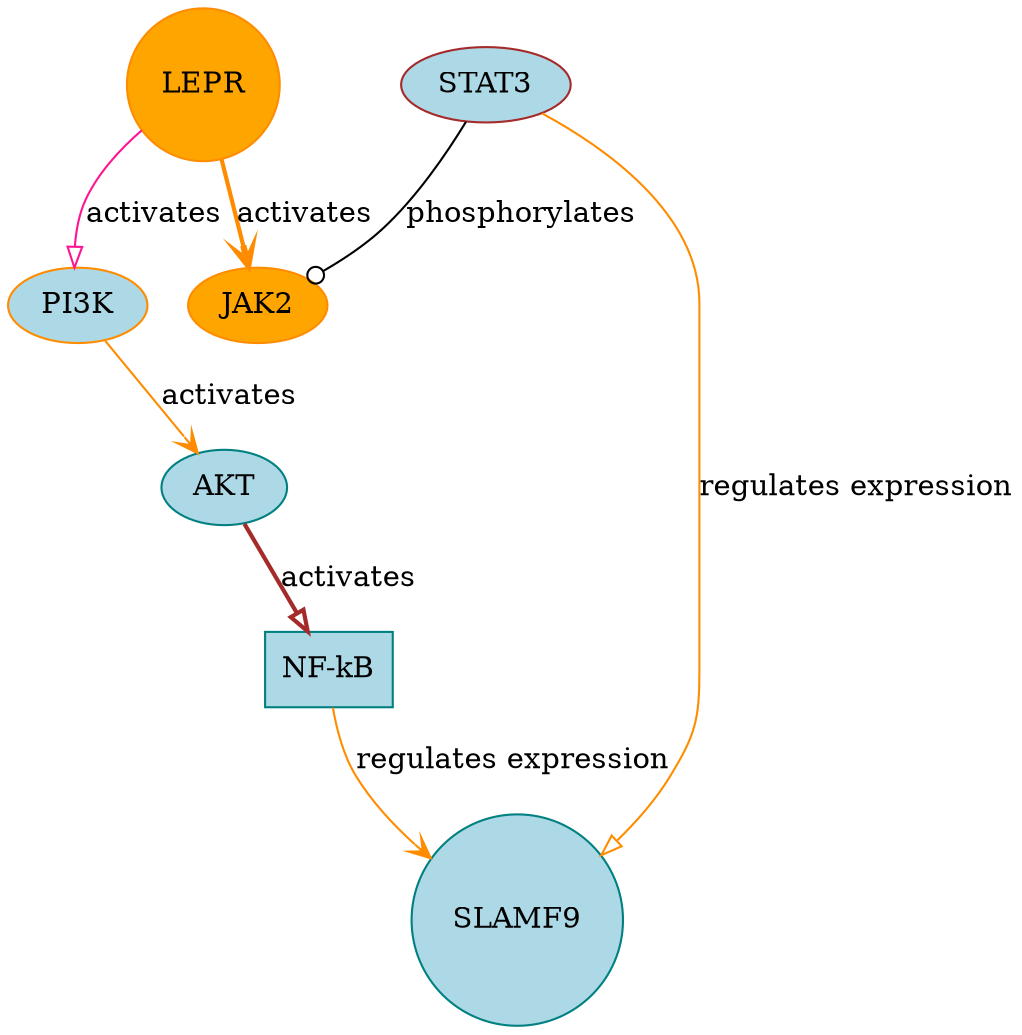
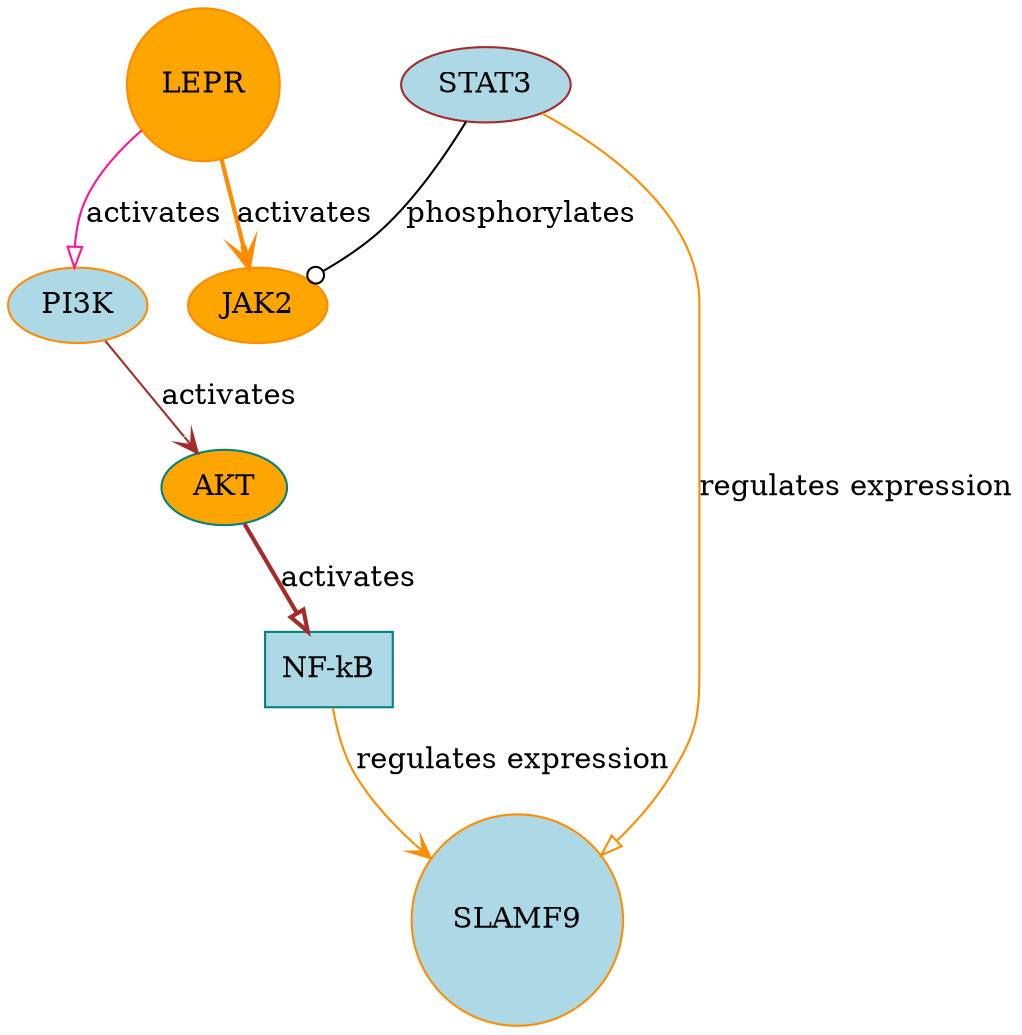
(145, 389) -> (145, 389)
(224, 487) -> (224, 487)
(517, 920) -> (517, 920)
